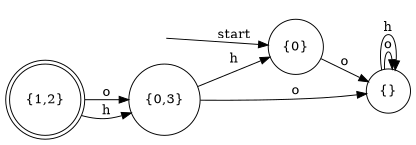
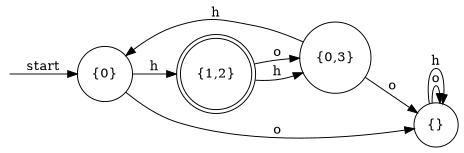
none -> (150, 74)
